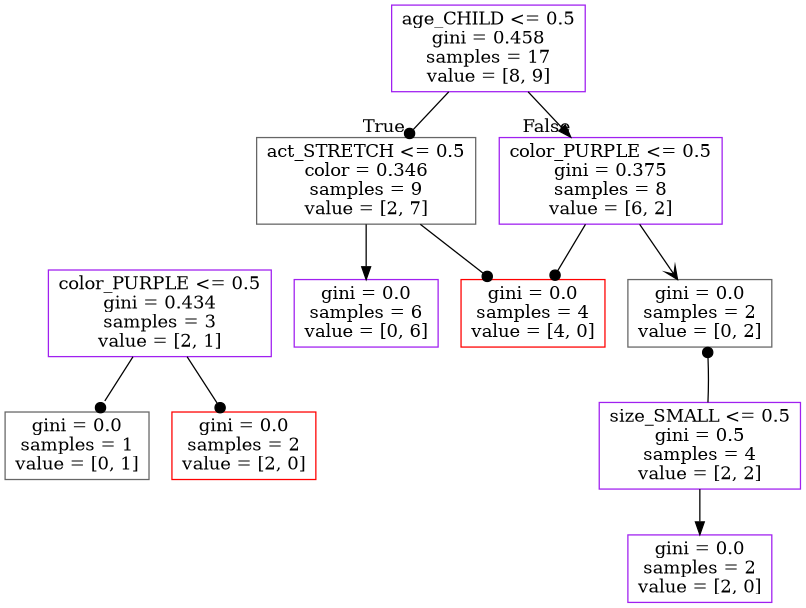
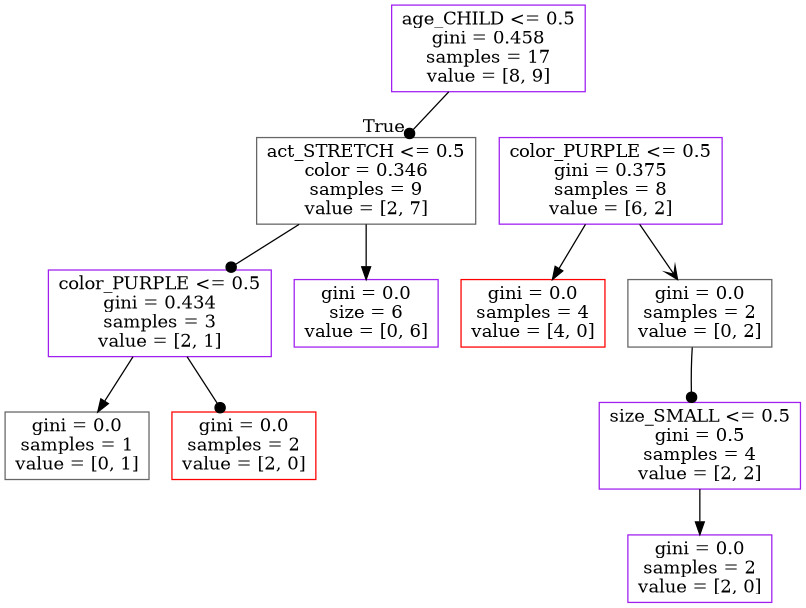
(545, 110) -> none
(572, 247) -> (572, 247)
(452, 249) -> (267, 244)
(366, 313) -> (366, 313)
(119, 379) -> (119, 379)
(708, 380) -> (691, 370)
